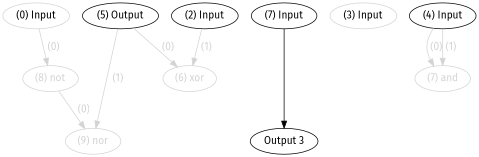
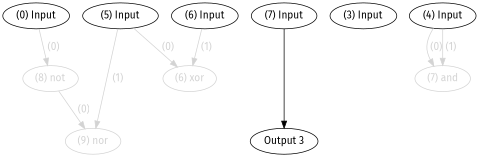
(36, 16) -> (36, 16)
(120, 16) -> (120, 16)
(205, 16) -> (205, 16)
(363, 16) -> (363, 16)
